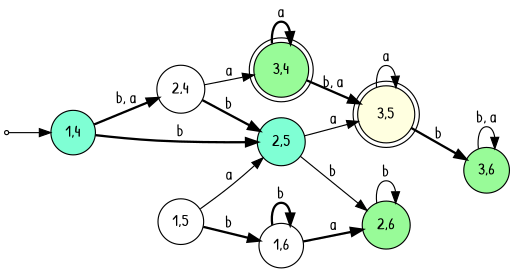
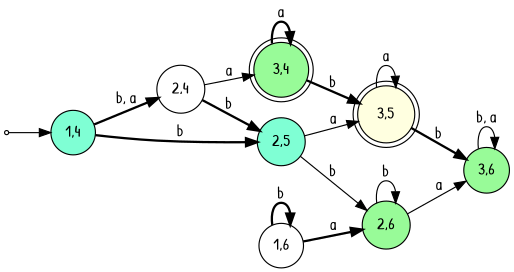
(333, 83) -> (333, 83)
none -> (431, 200)
(181, 222) -> none
